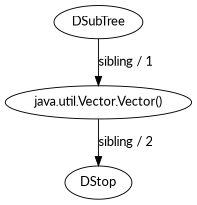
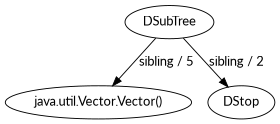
(126, 62) -> (167, 62)
(98, 138) -> (202, 59)
